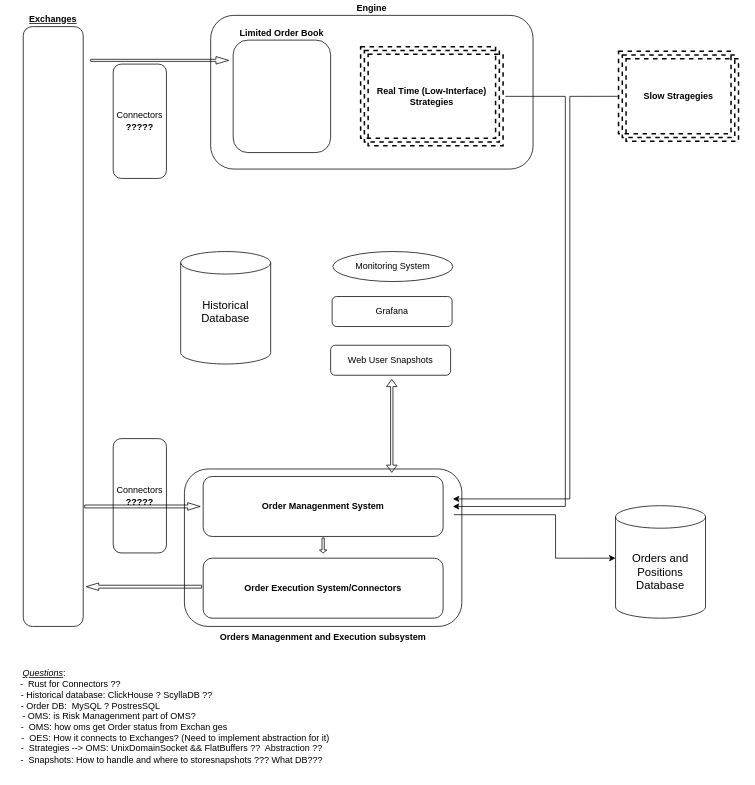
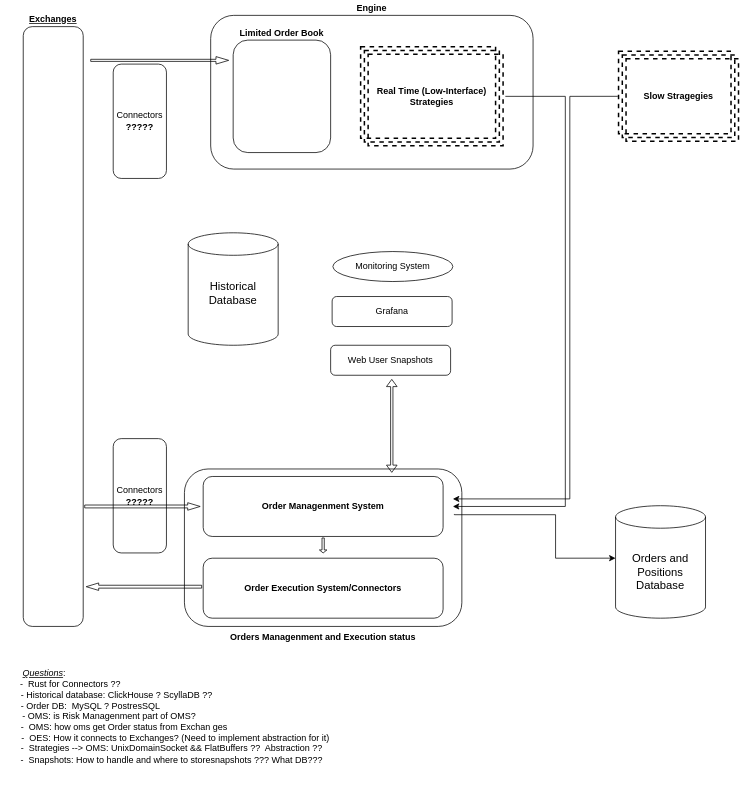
(225, 308) -> (233, 289)
(323, 637) -> (323, 637)
